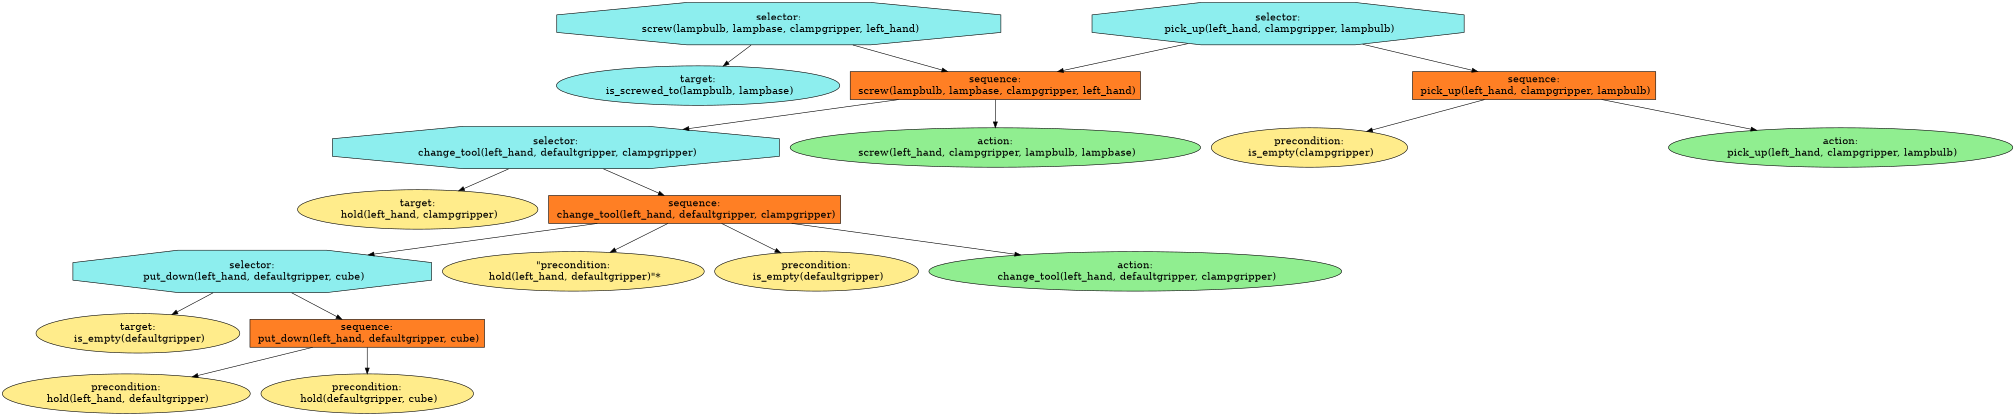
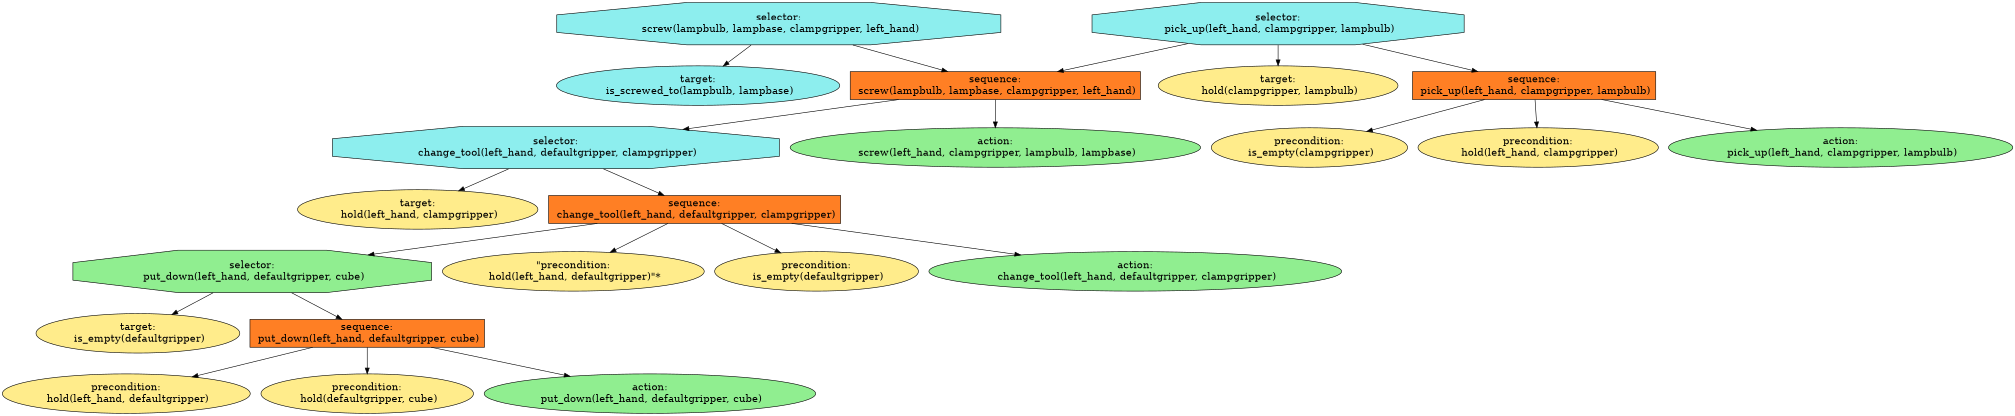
none -> (1278, 86)
none -> (1538, 148)
(252, 271) -> (252, 271)
none -> (650, 394)
